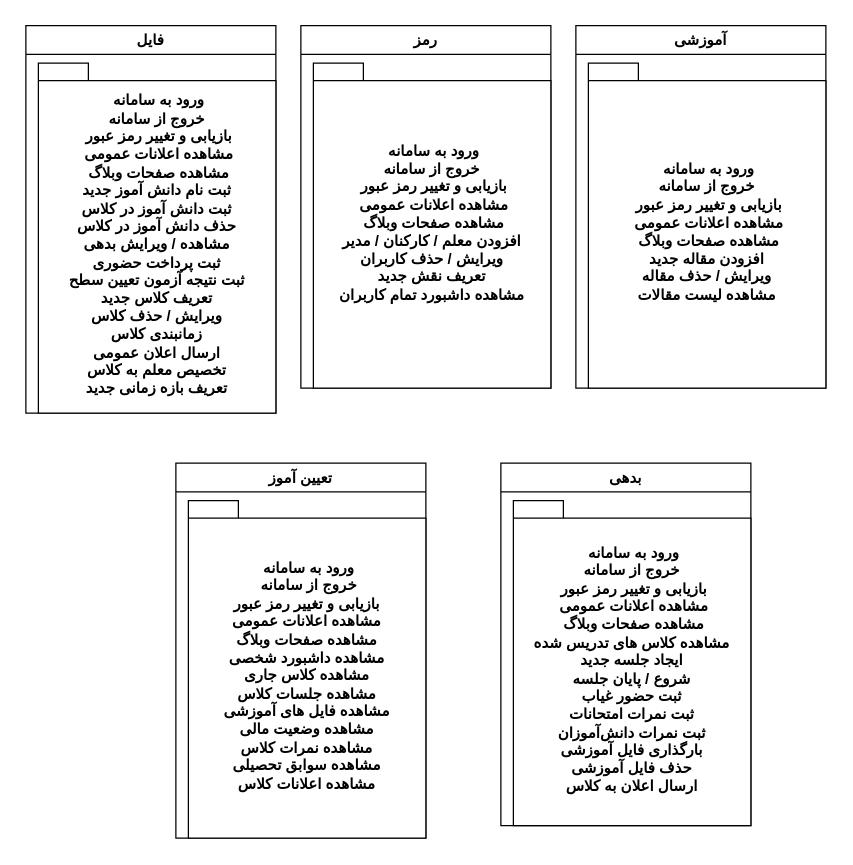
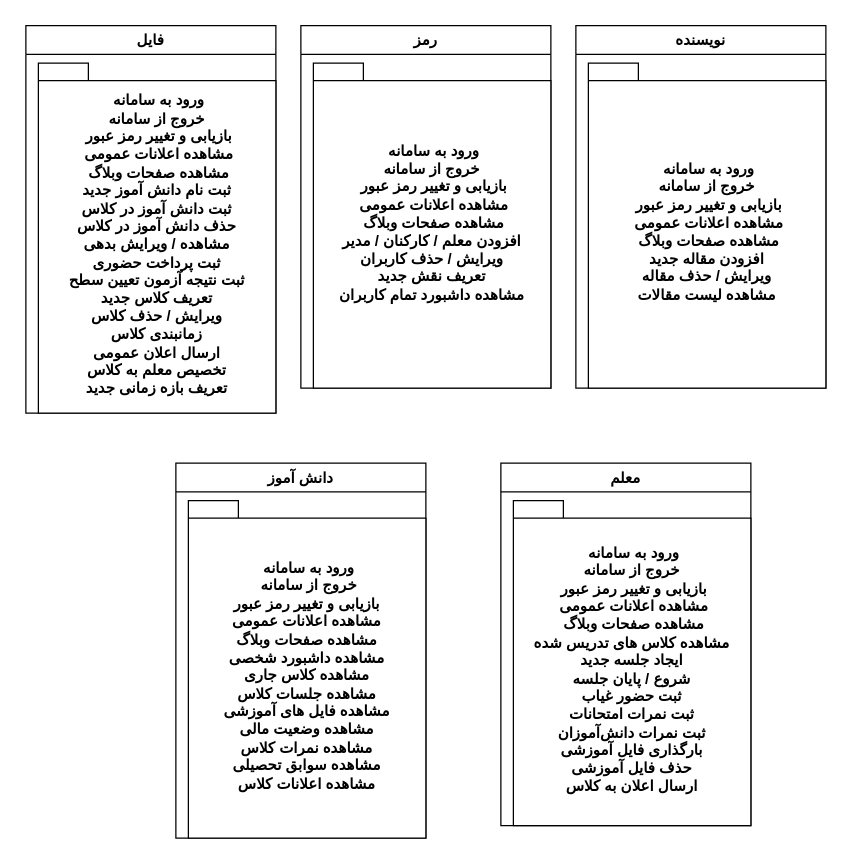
(701, 41) -> (701, 41)
(301, 478) -> (301, 478)
(626, 478) -> (626, 478)
